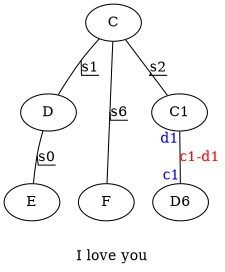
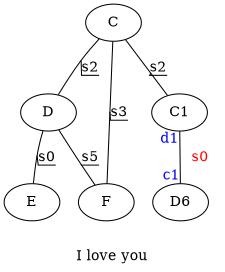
(90, 68) -> (90, 68)
(119, 112) -> (119, 112)
(200, 157) -> (200, 157)
none -> (77, 158)
